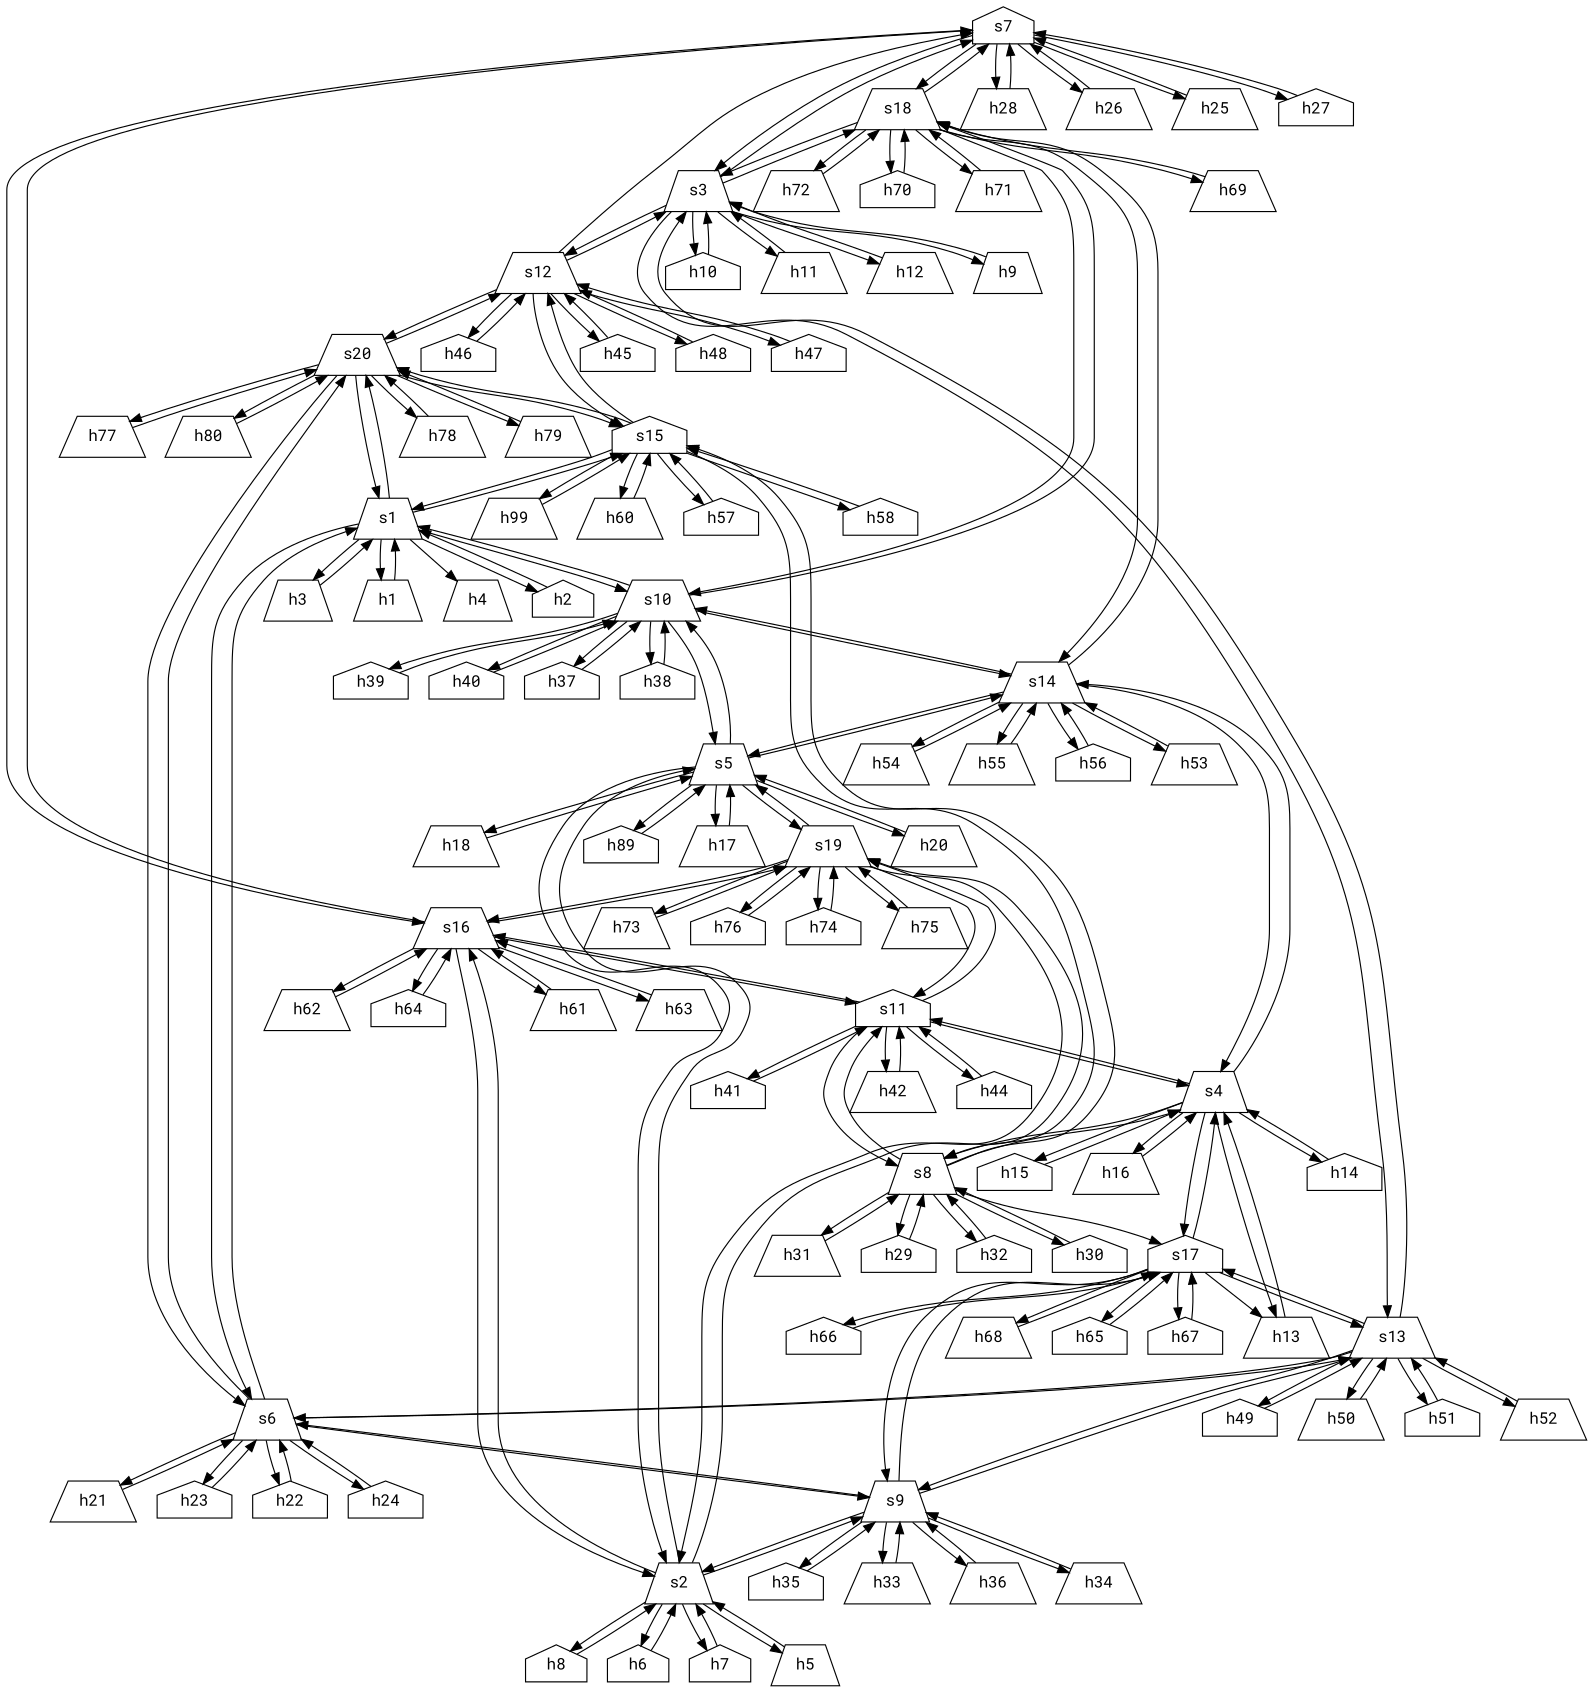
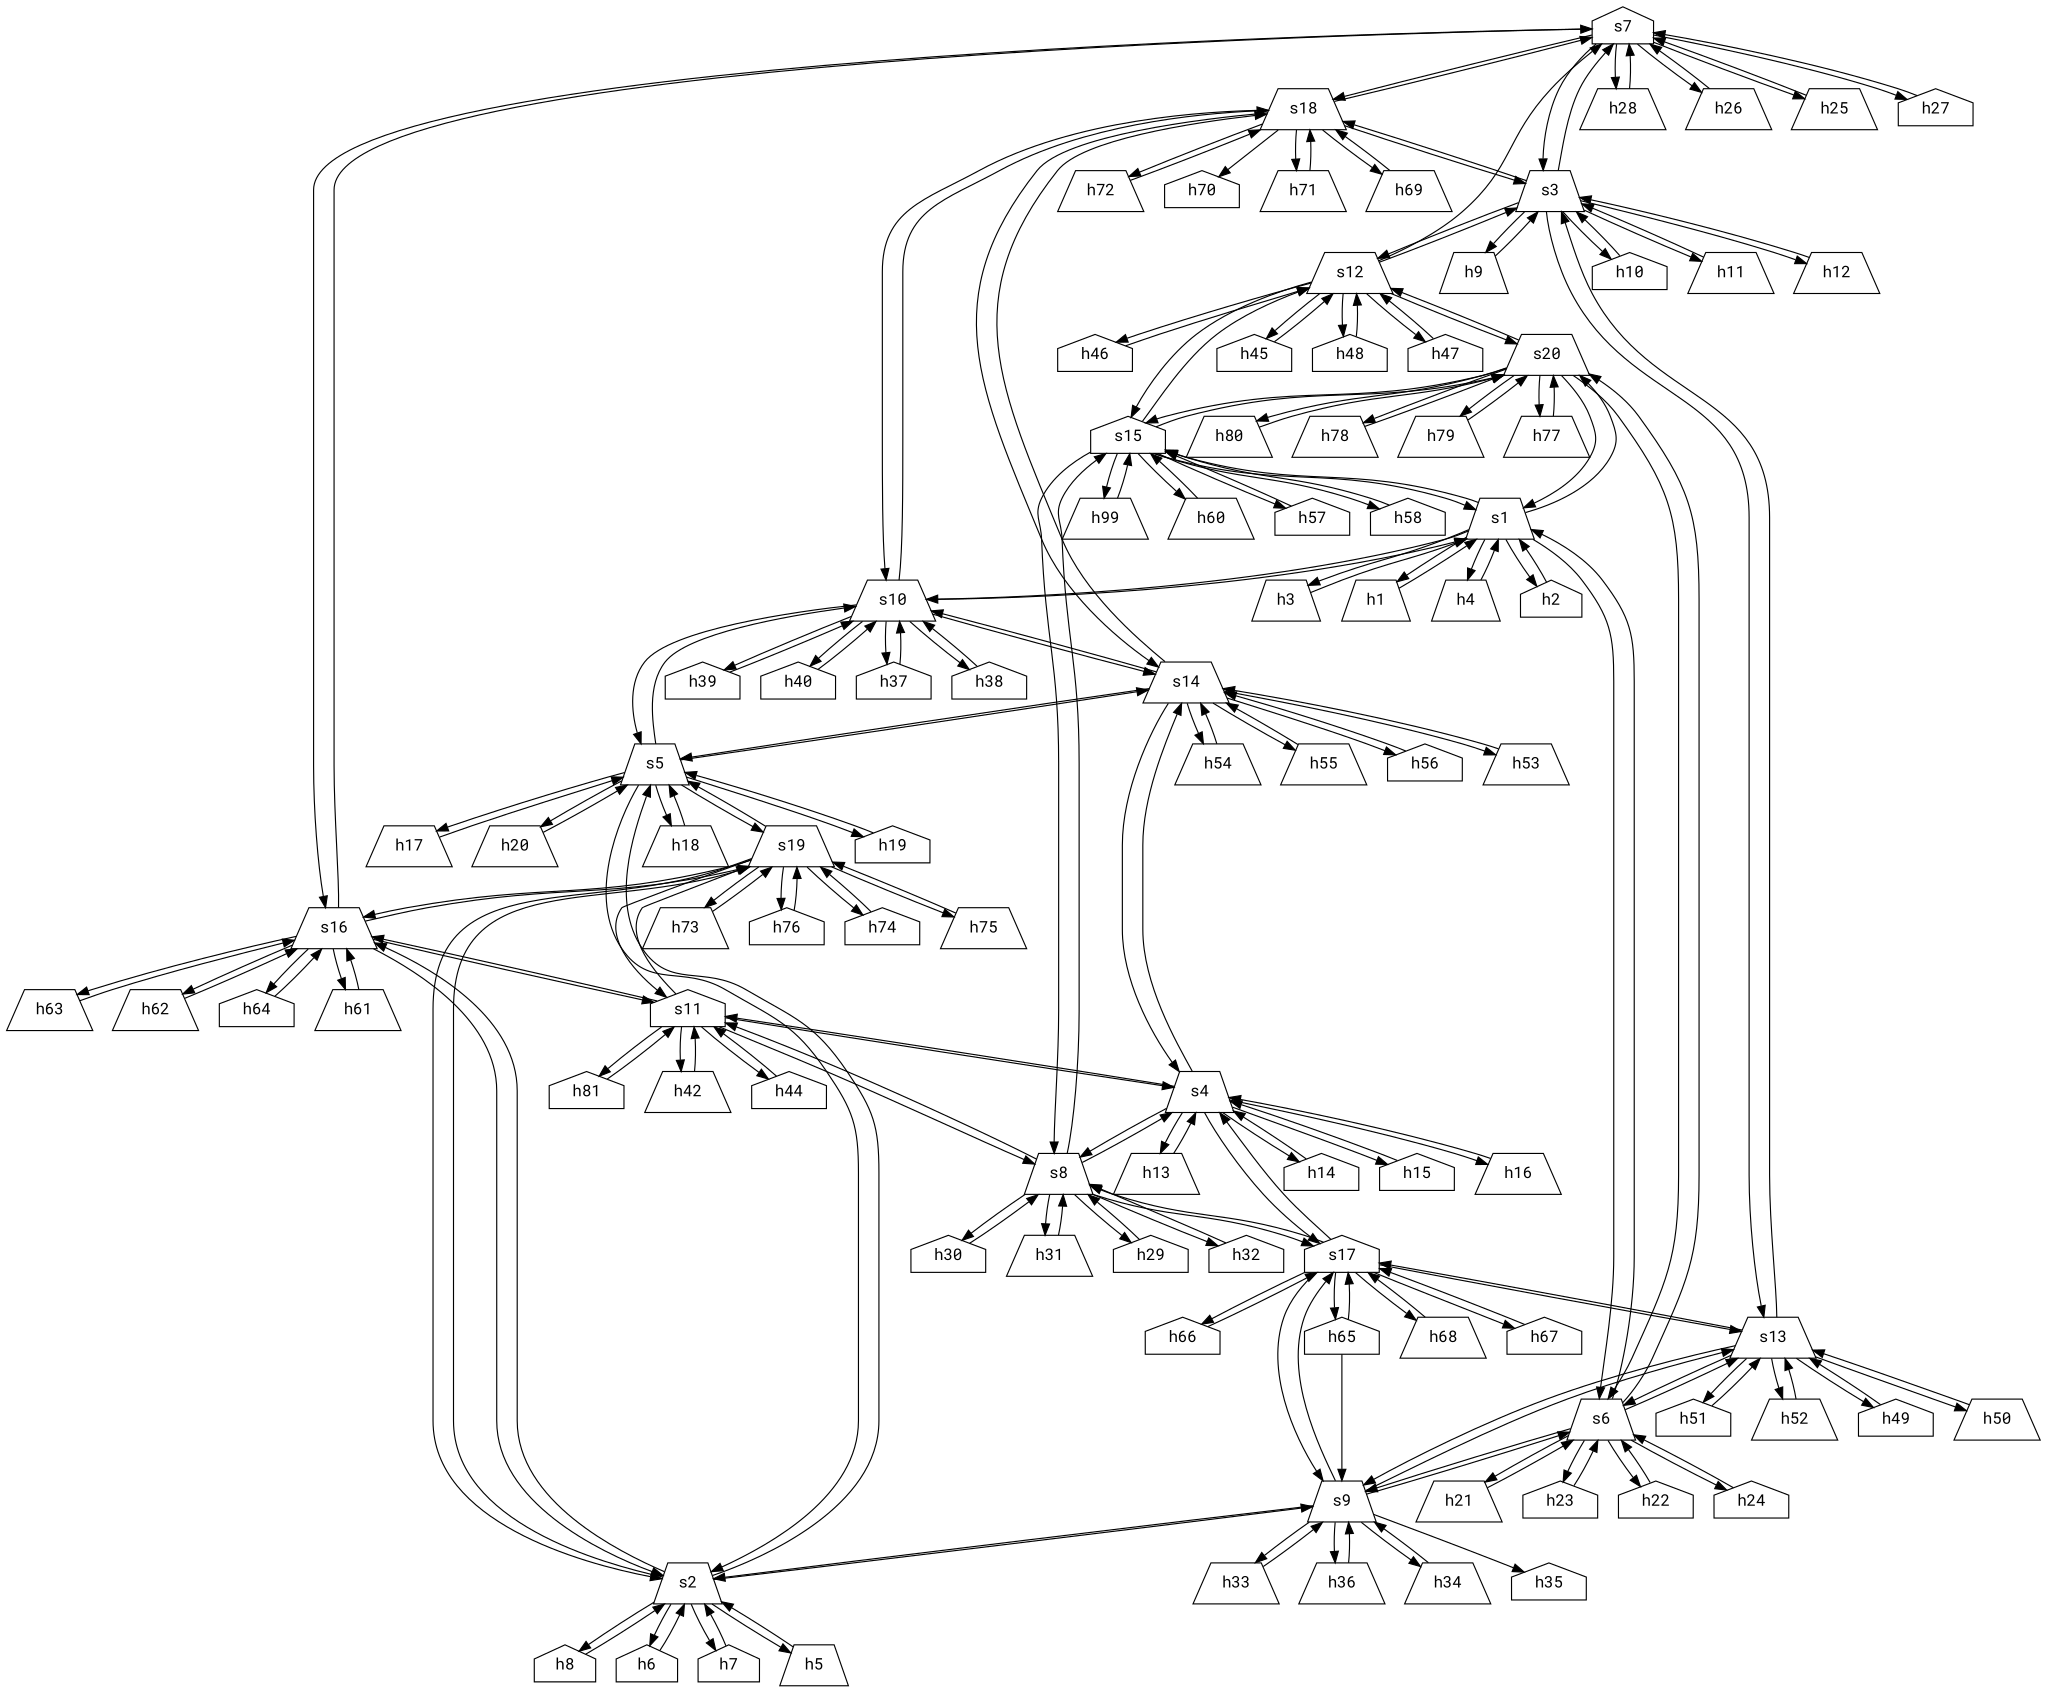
(905, 157) -> none
none -> (1488, 565)
(621, 846) -> (893, 846)
(728, 1092) -> (587, 1092)
(1229, 1291) -> (1212, 1216)
(837, 1551) -> (1342, 1412)
